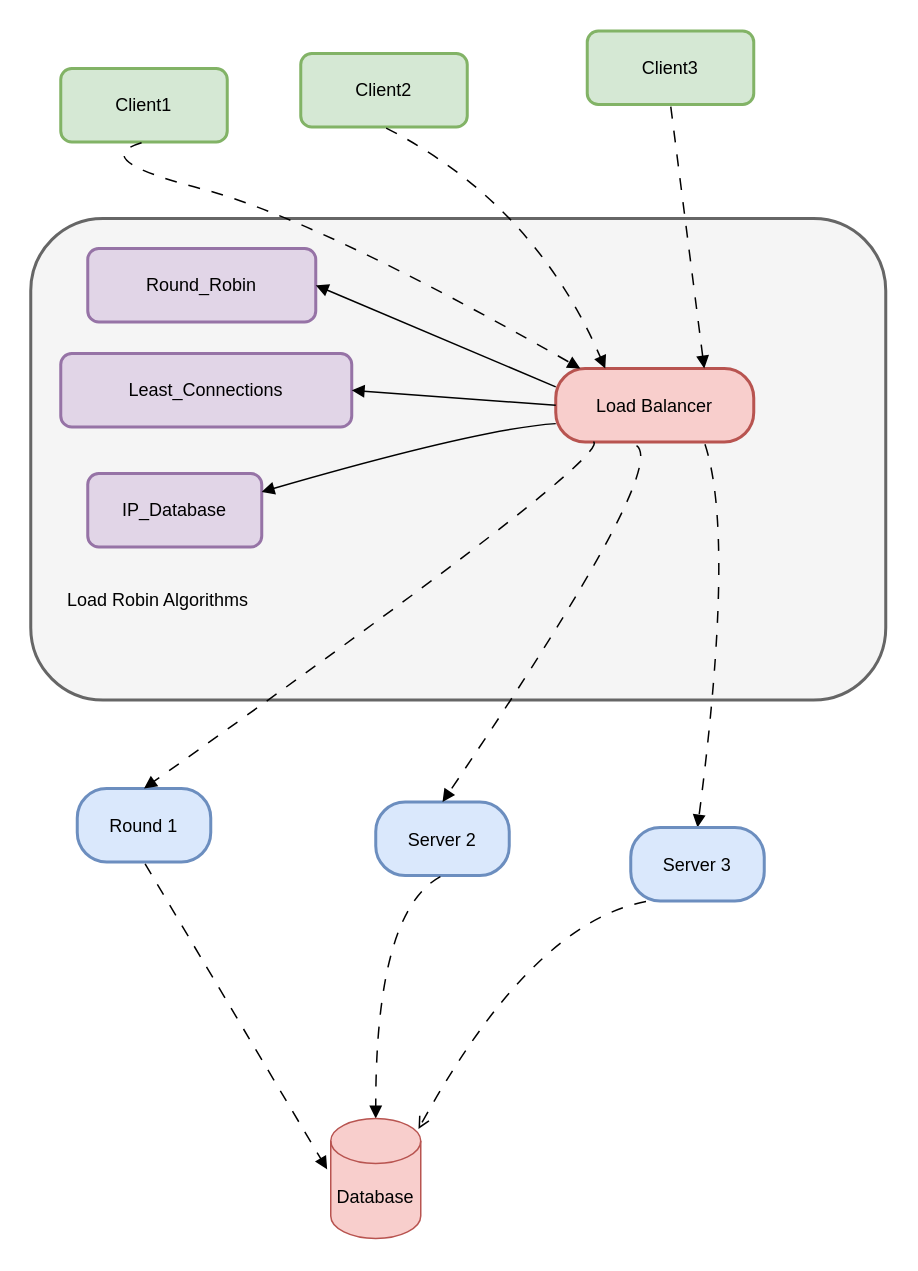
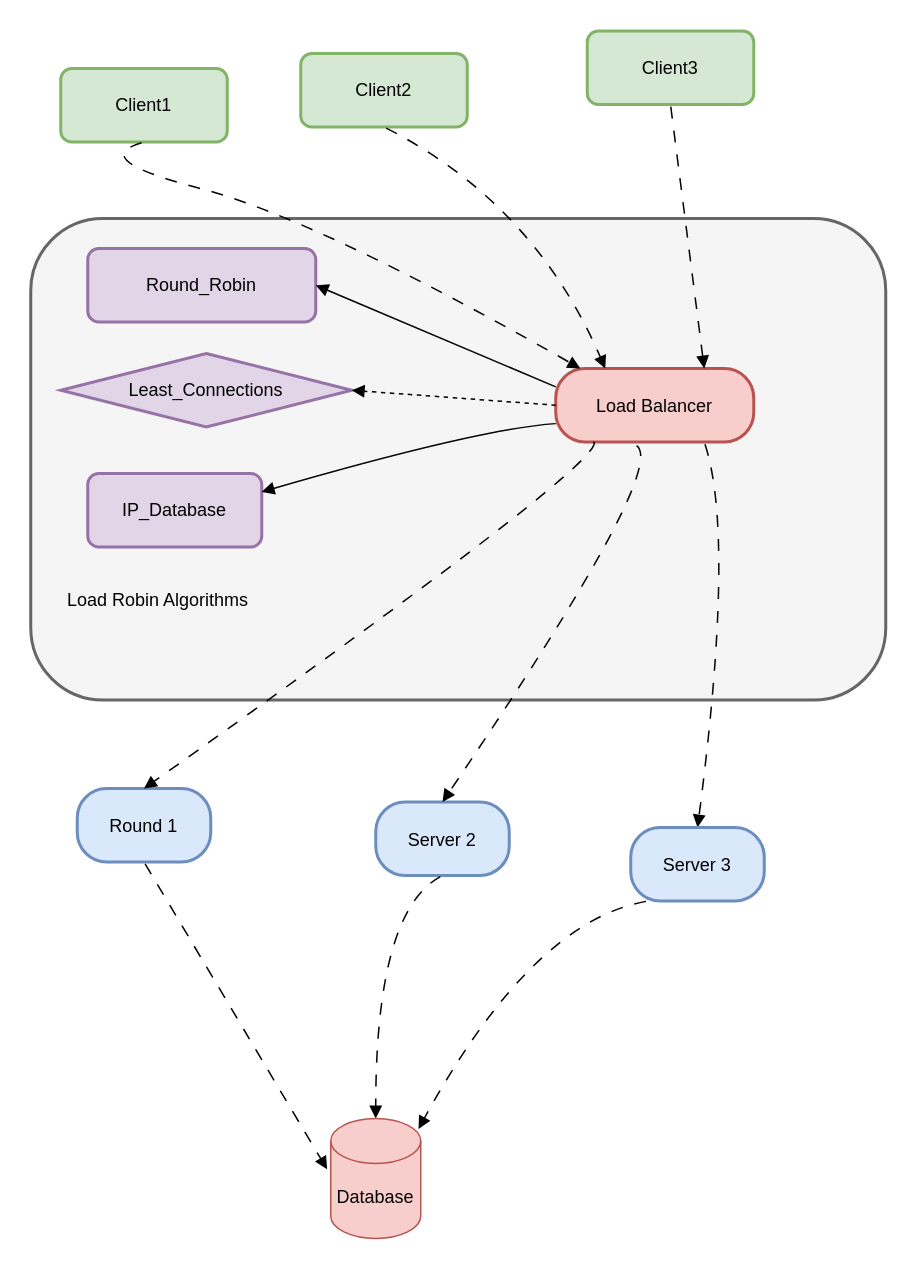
(206, 390) -> (206, 390)
(459, 398) -> (459, 398)
(423, 1121) -> (425, 1117)
